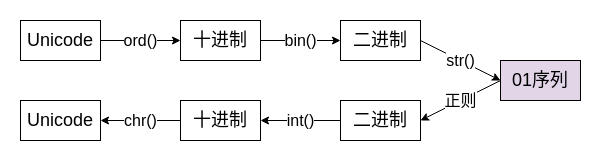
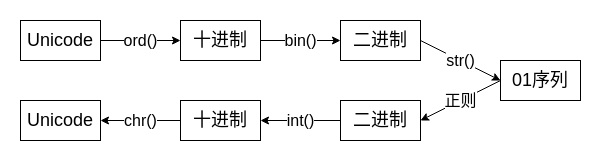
(541, 81) -> (541, 81)
